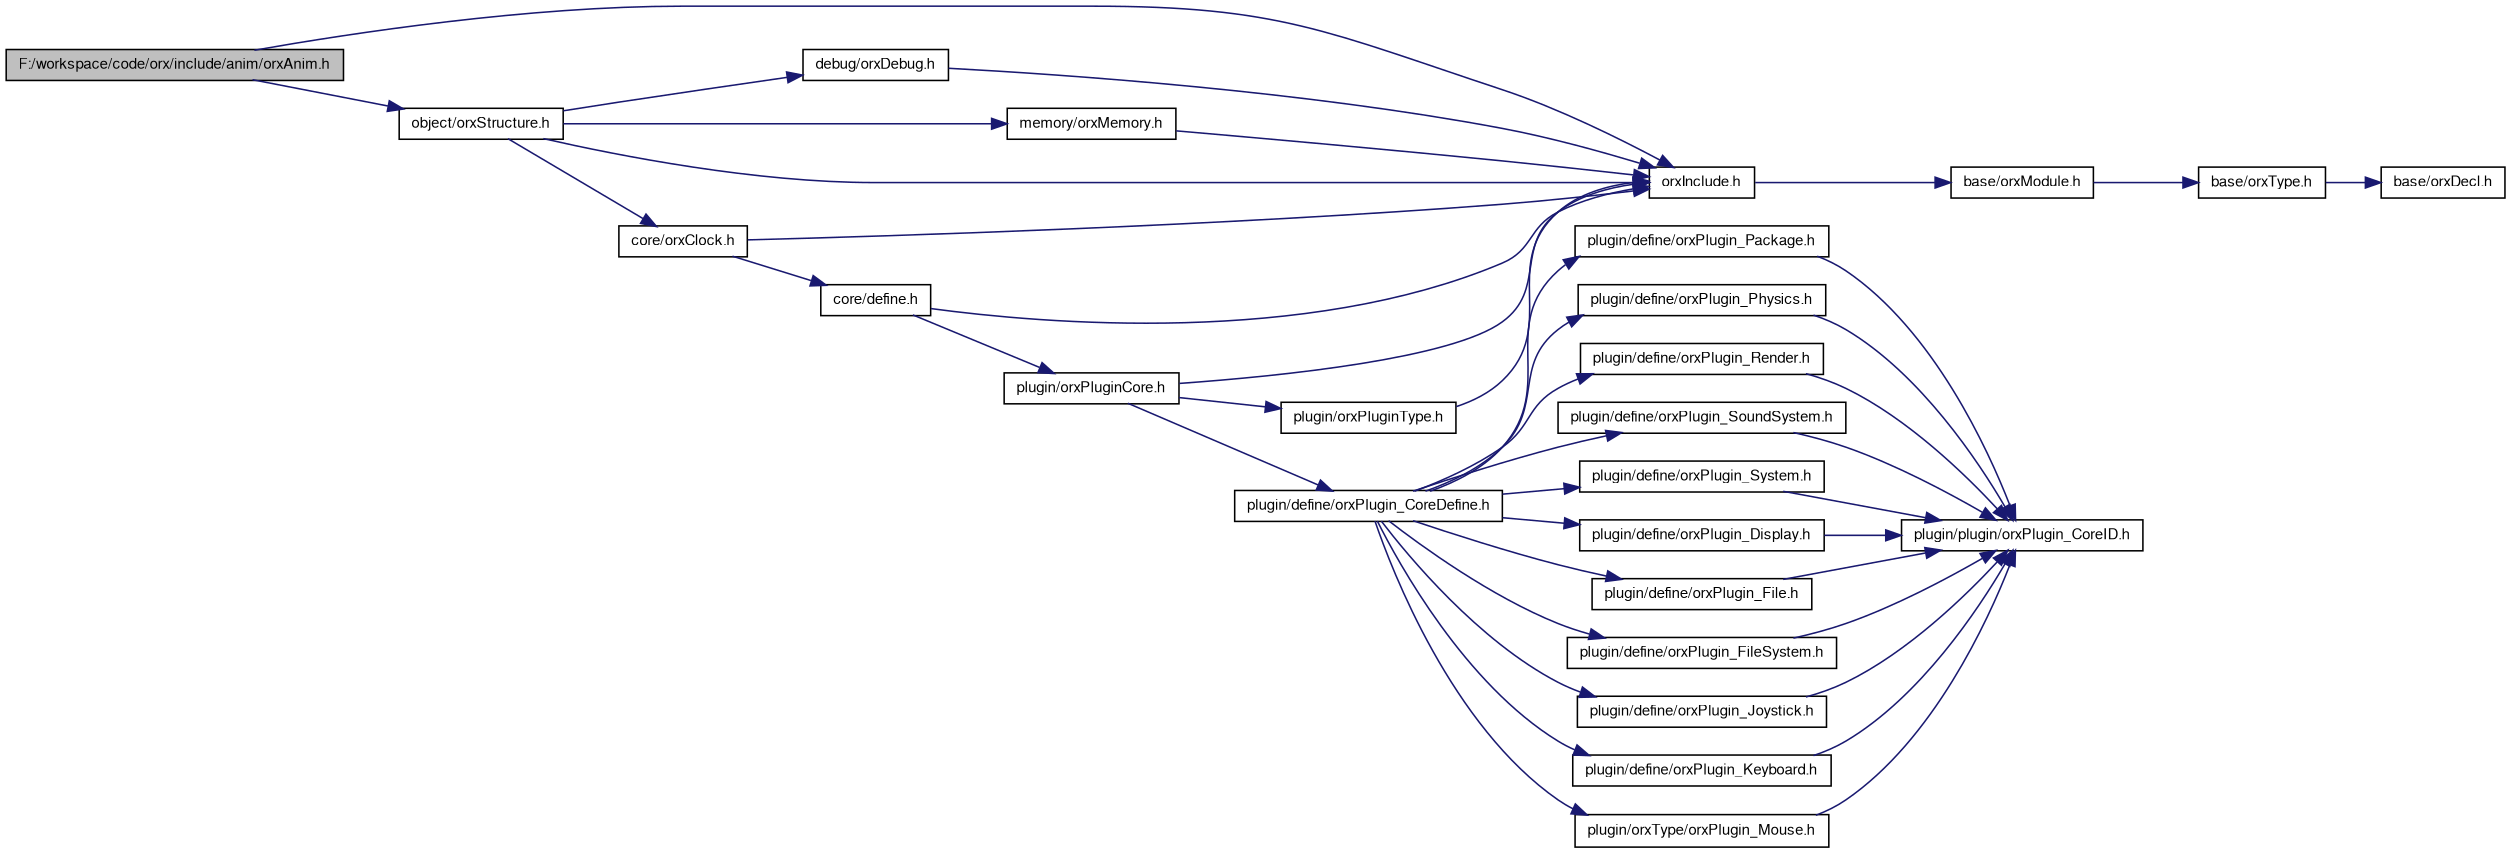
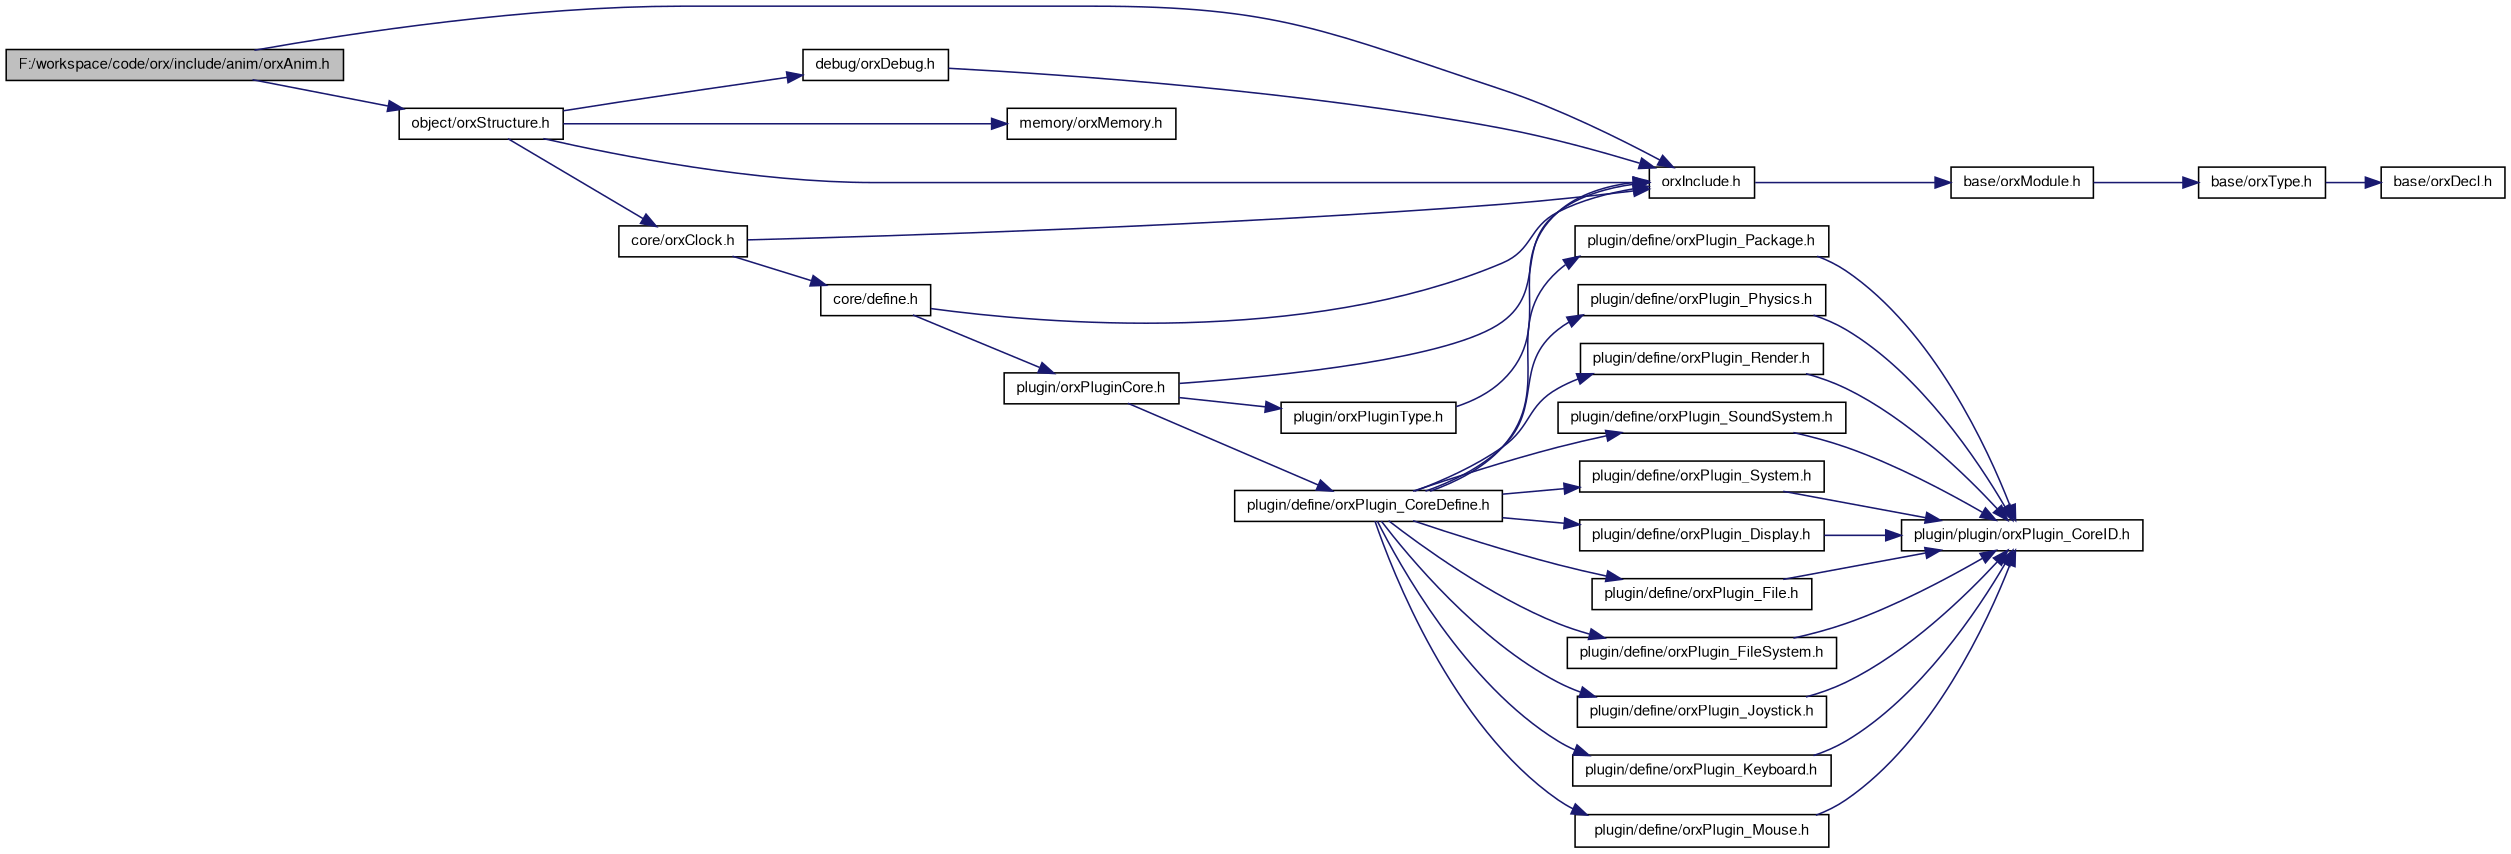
(1405, 151) -> none
(1702, 831) -> (1702, 831)
